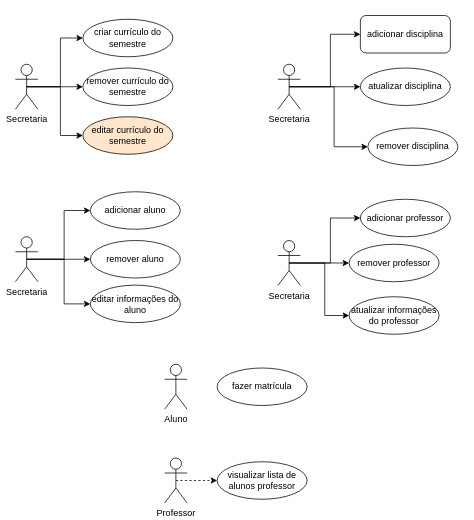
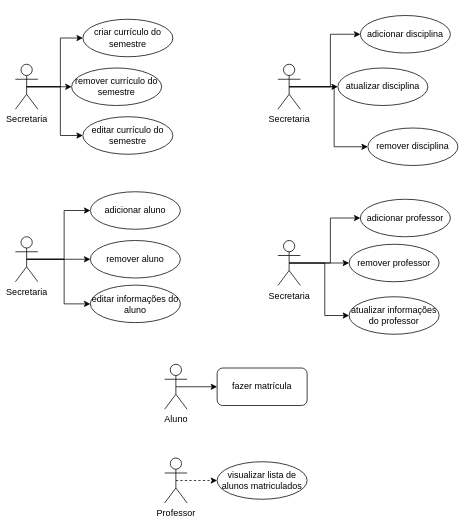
(405, 34) -> (405, 34)
(128, 87) -> (117, 87)
(405, 87) -> (383, 87)
(128, 135) -> (128, 135)
none -> (194, 387)
(262, 387) -> (262, 387)
(262, 480) -> (262, 480)
